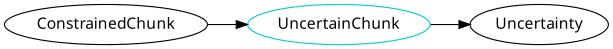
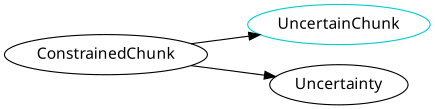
(445, 25) -> (228, 70)
